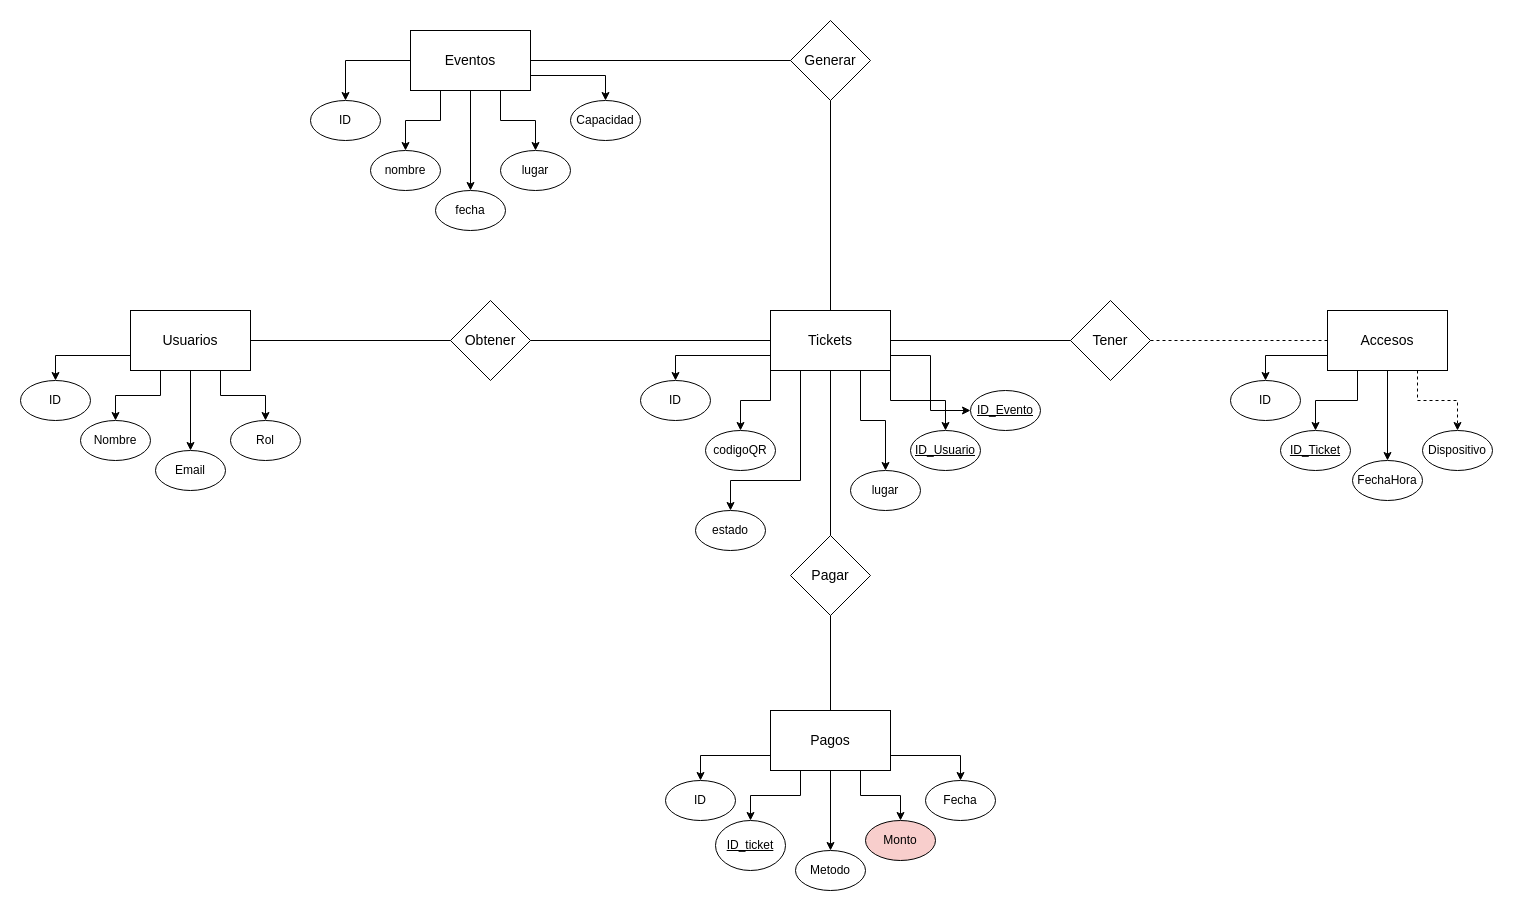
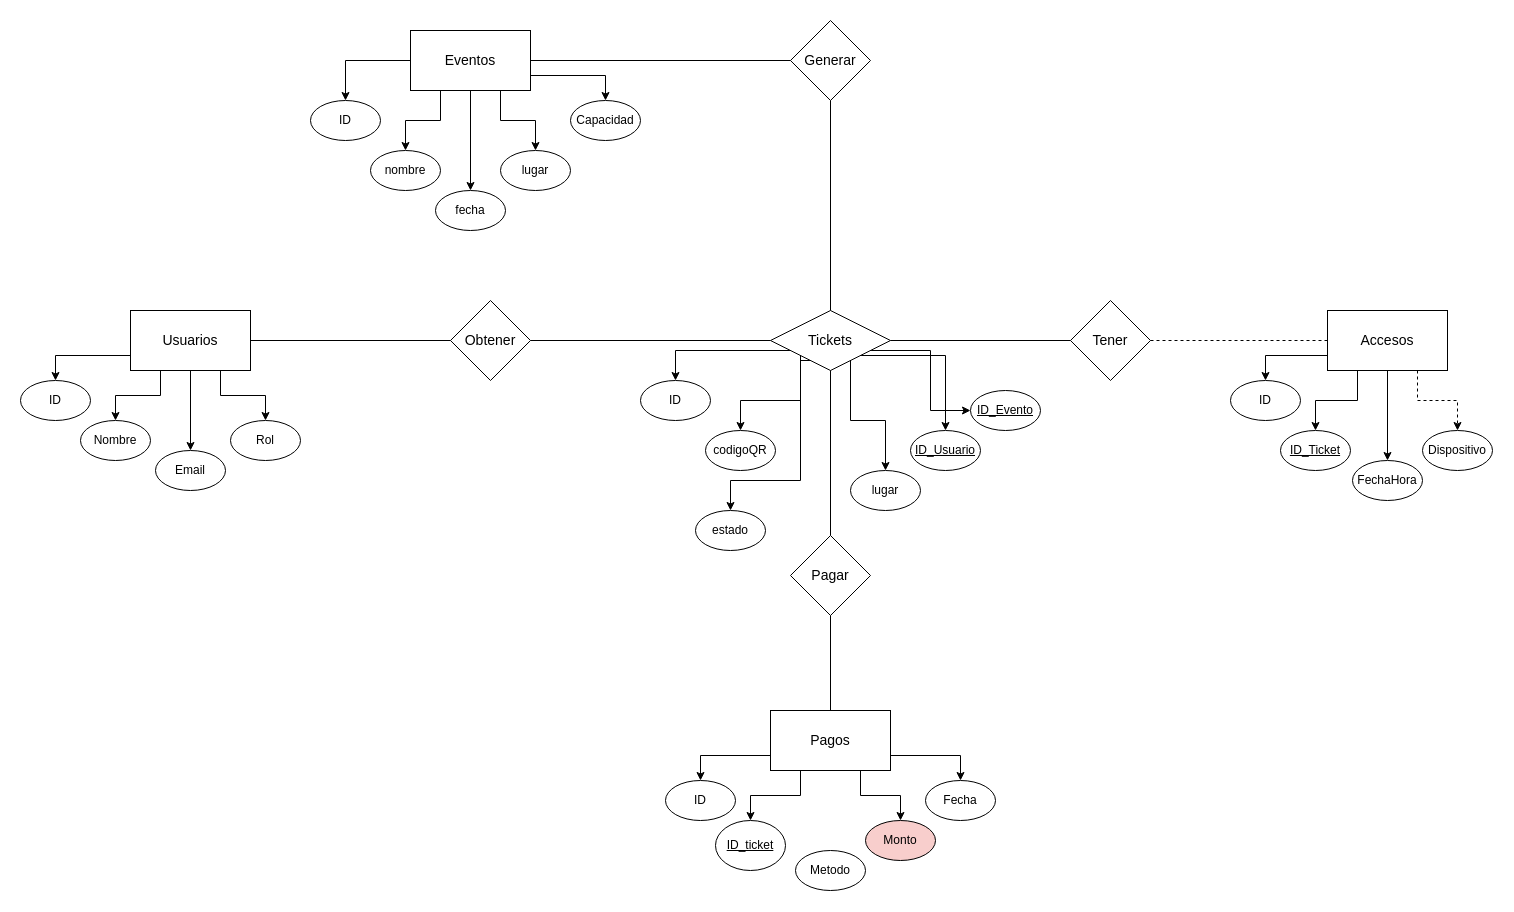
(831, 341) -> (831, 341)
(831, 807) -> none
